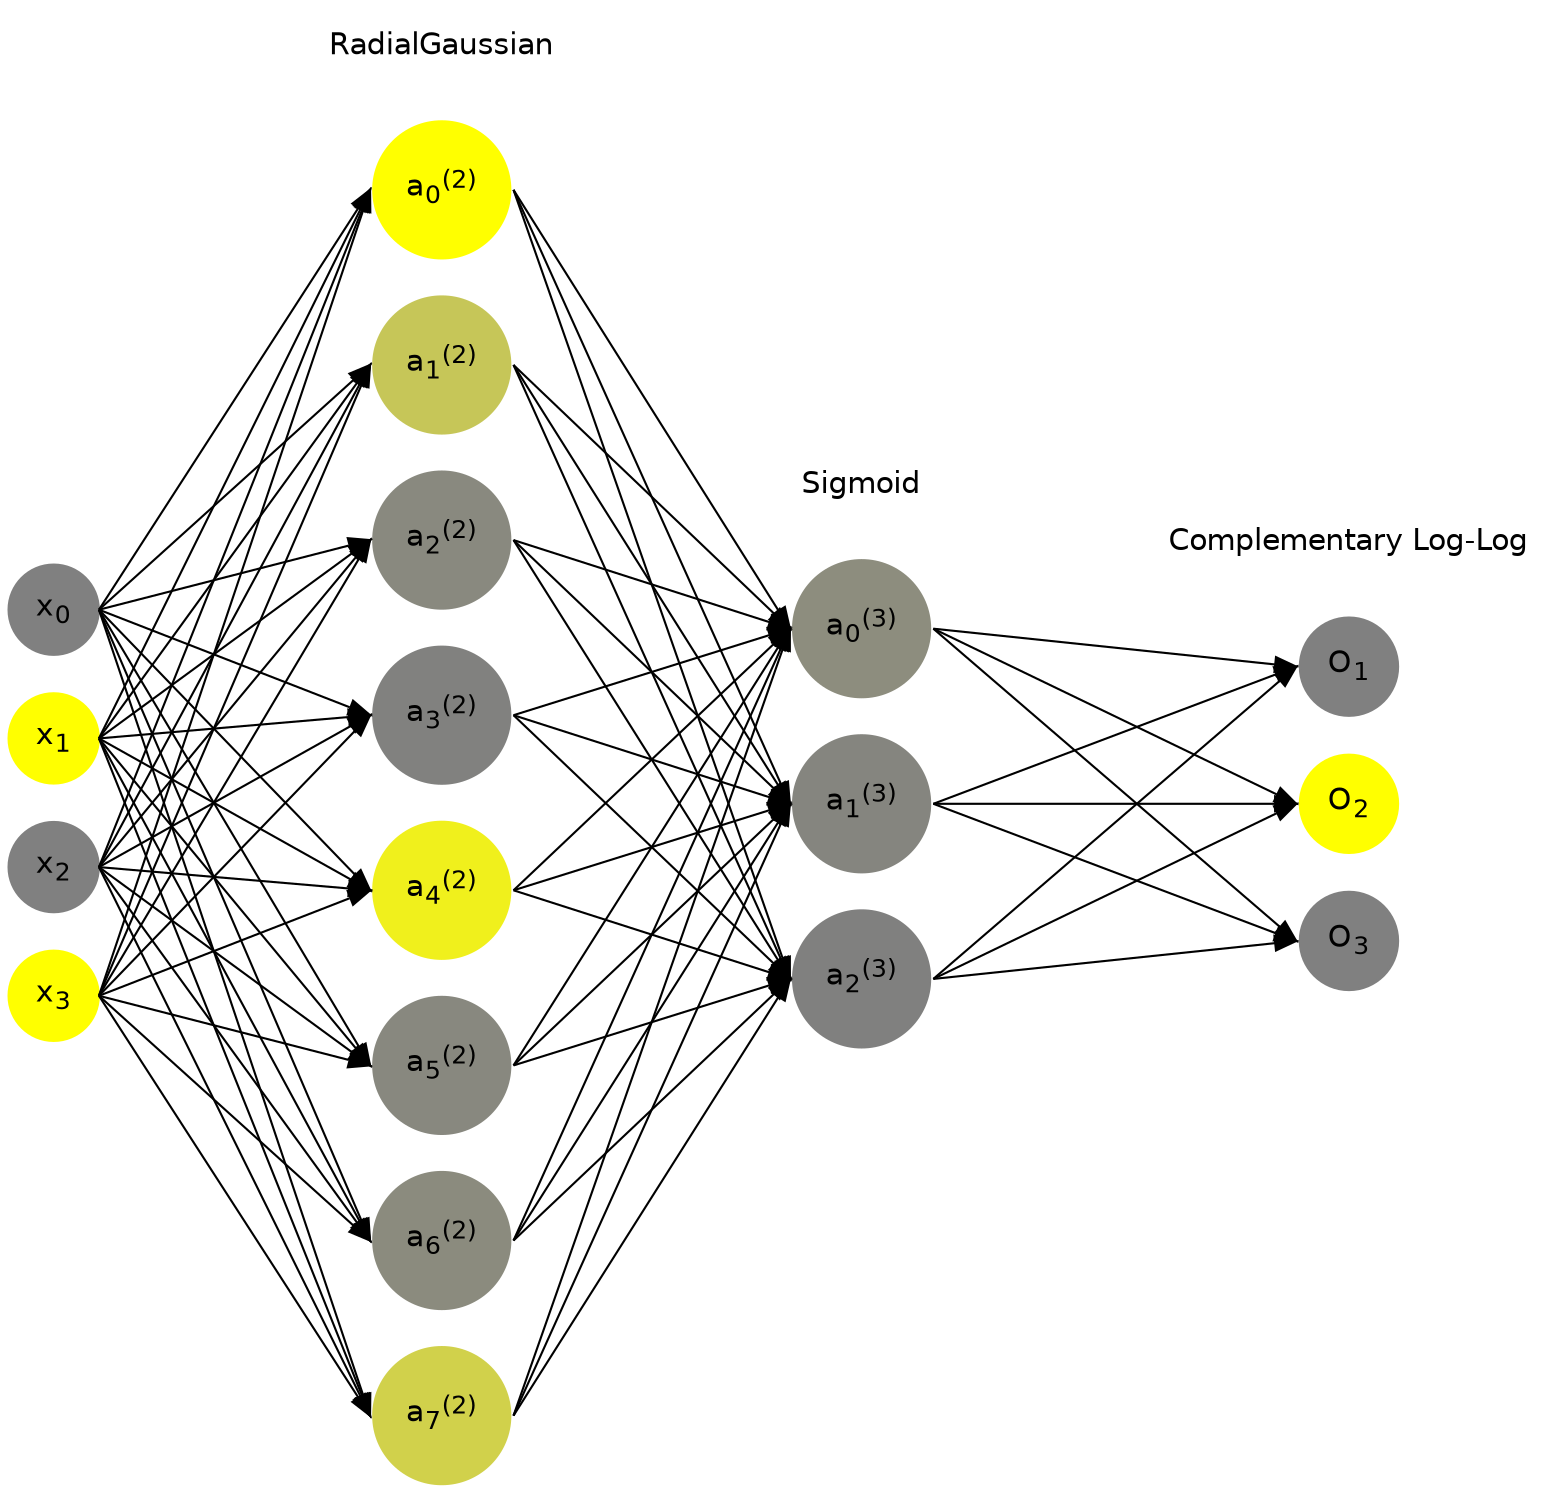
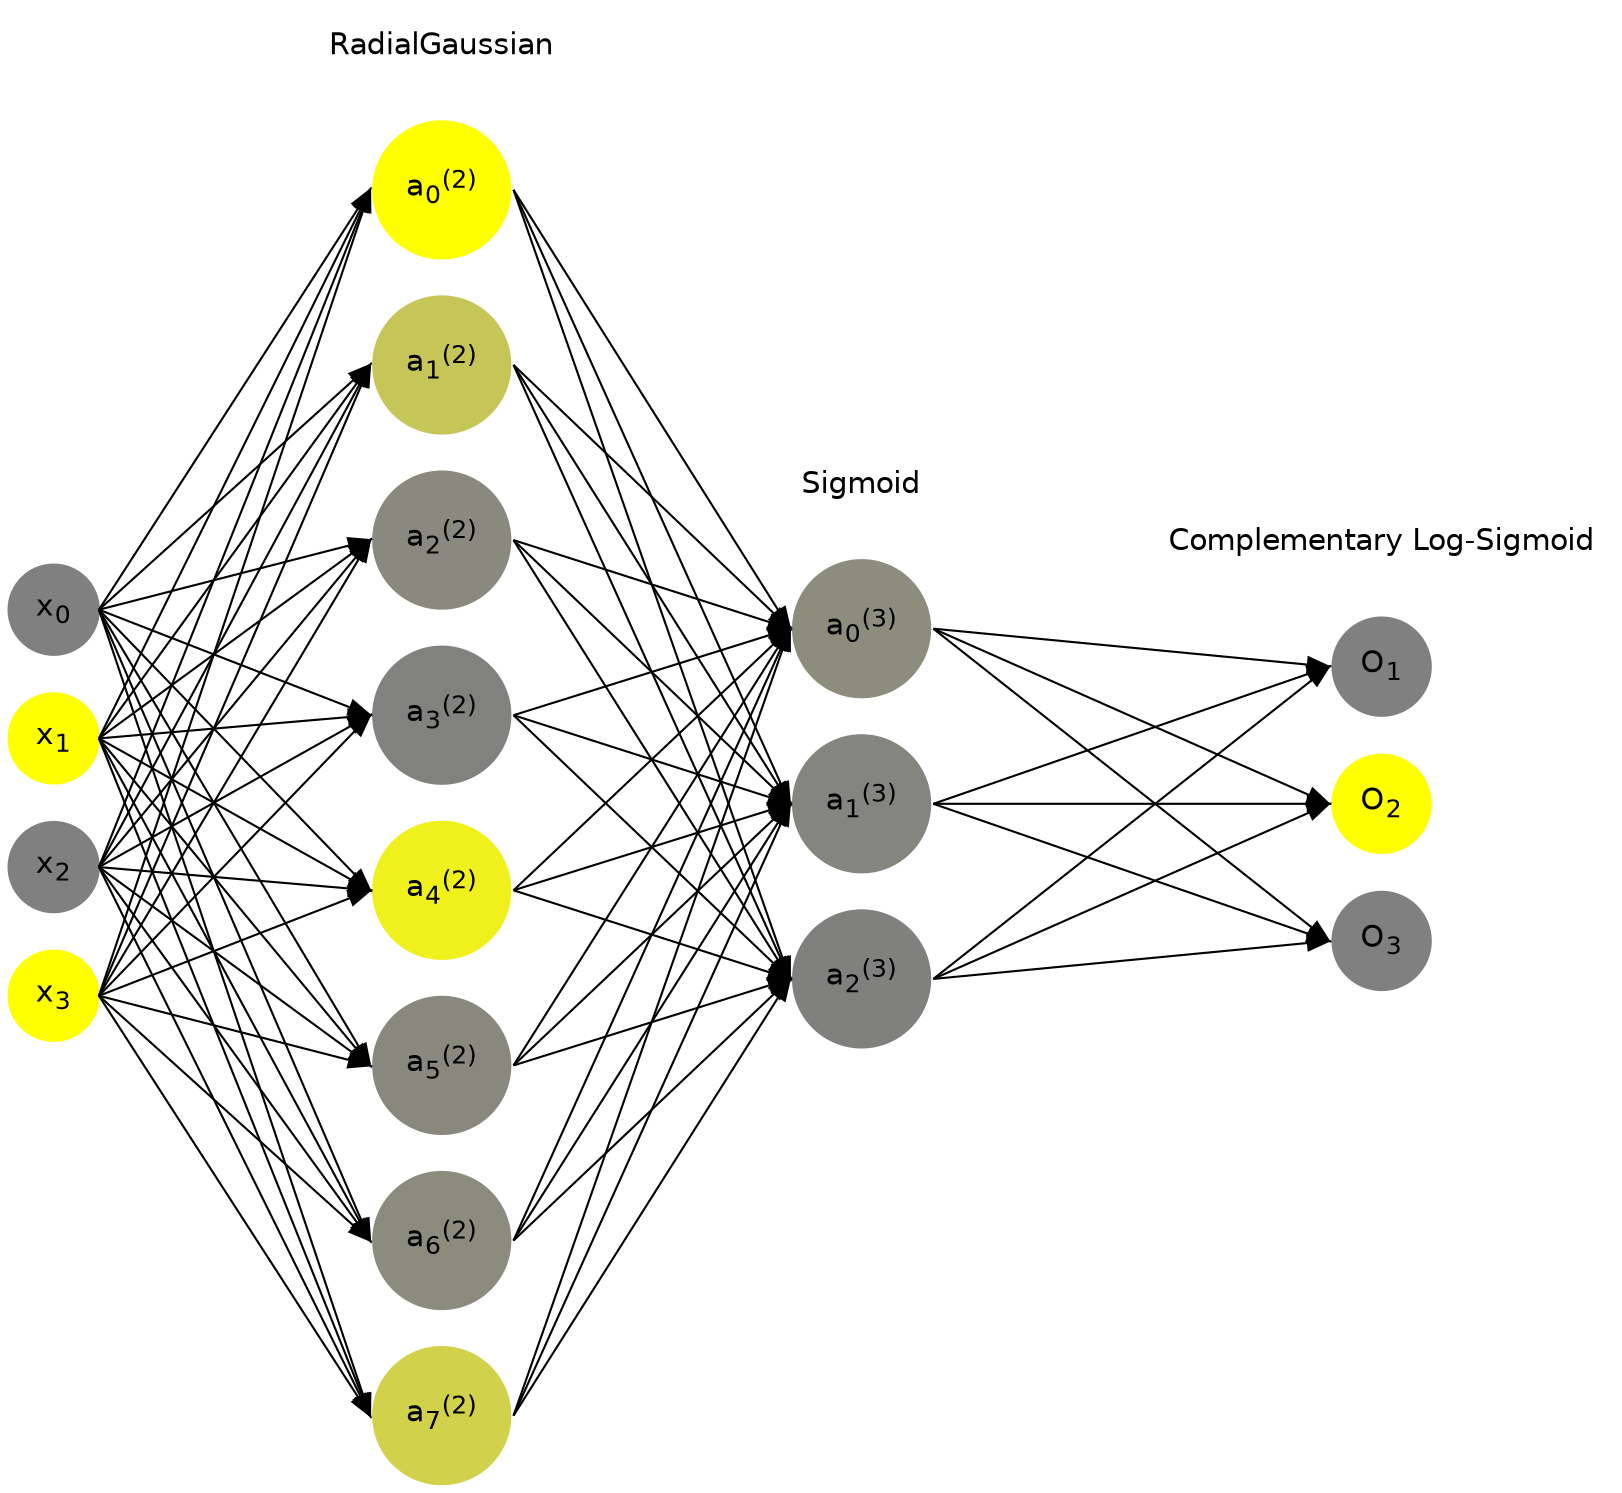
(1349, 542) -> (1382, 542)
